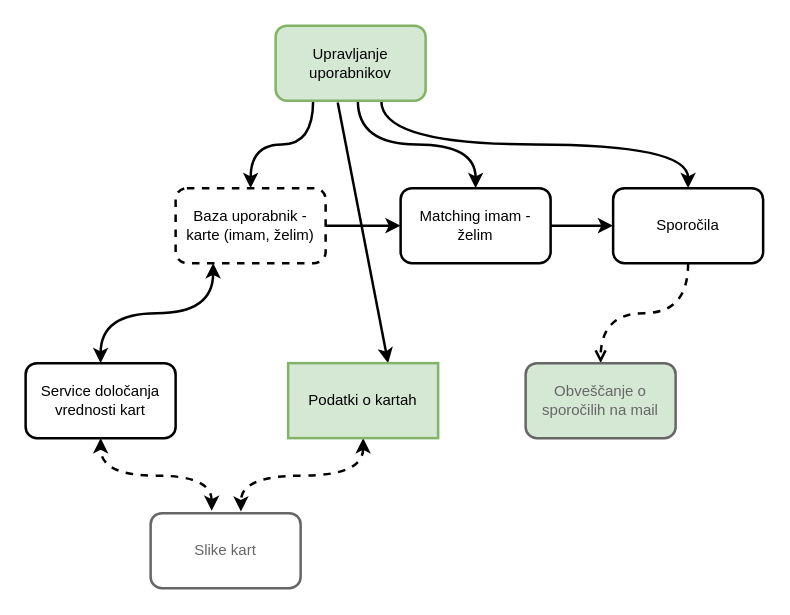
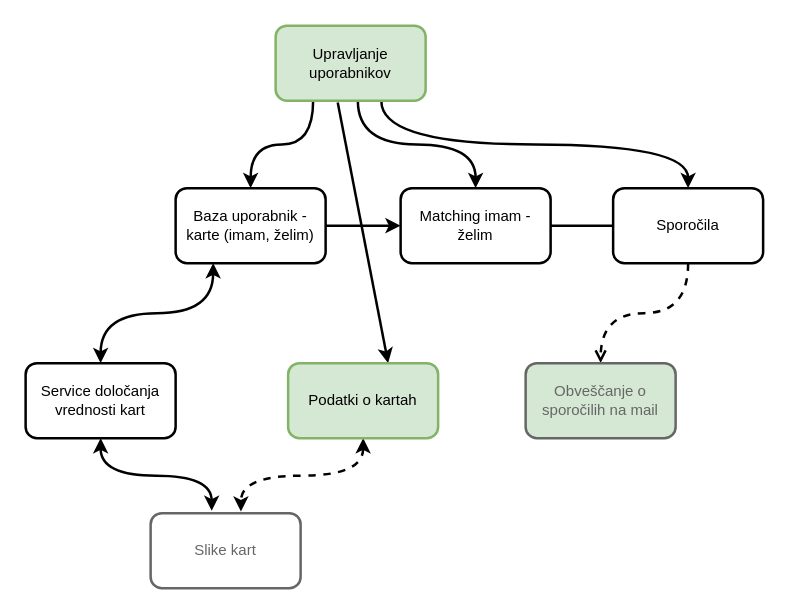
(251, 226) -> (251, 226)
(601, 226) -> (603, 226)
(363, 401) -> (363, 401)
(153, 476) -> (153, 476)
